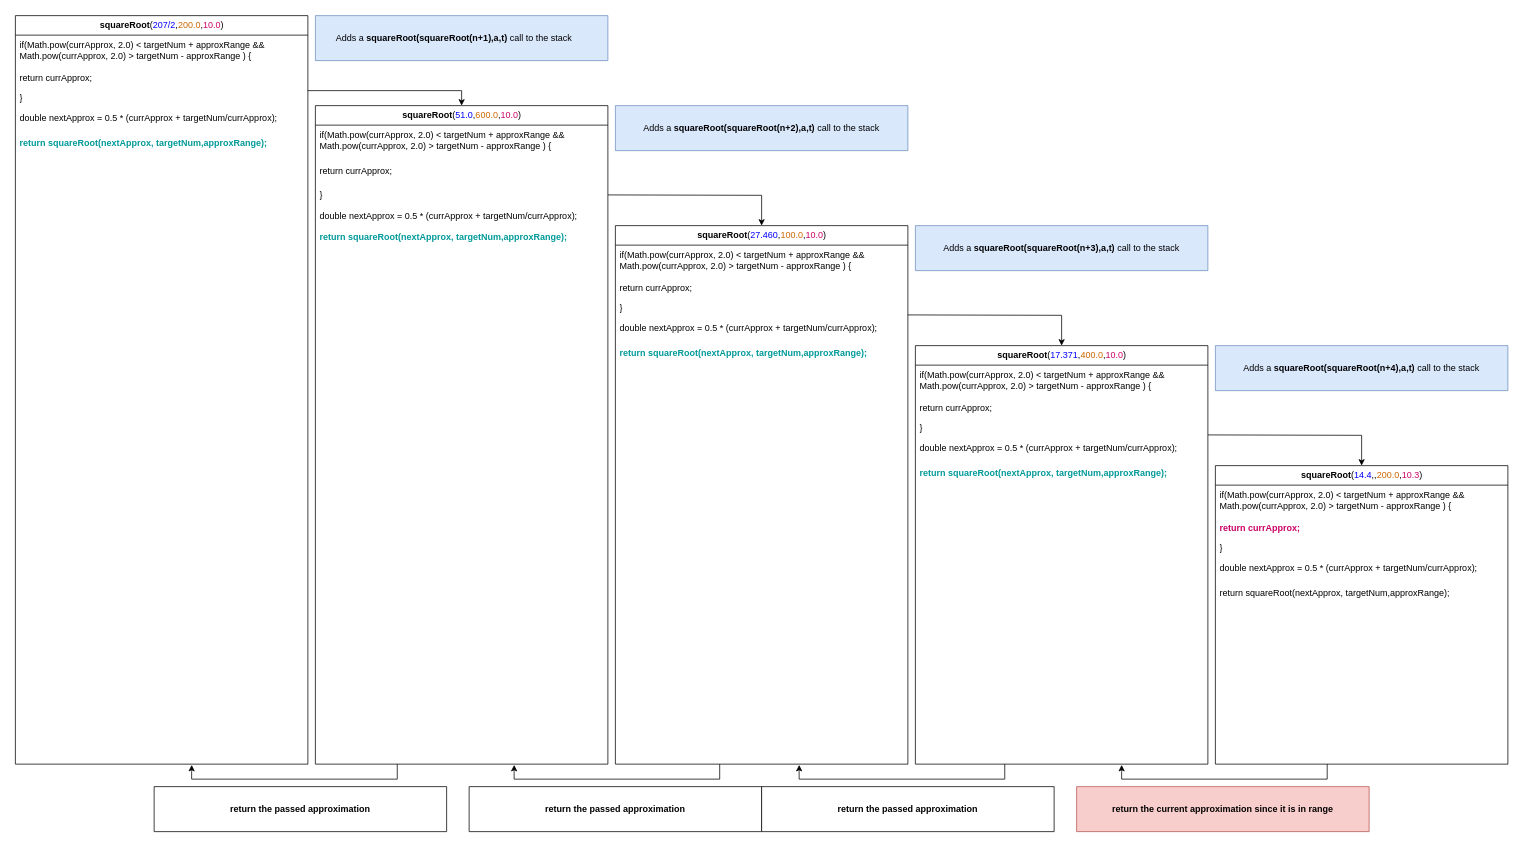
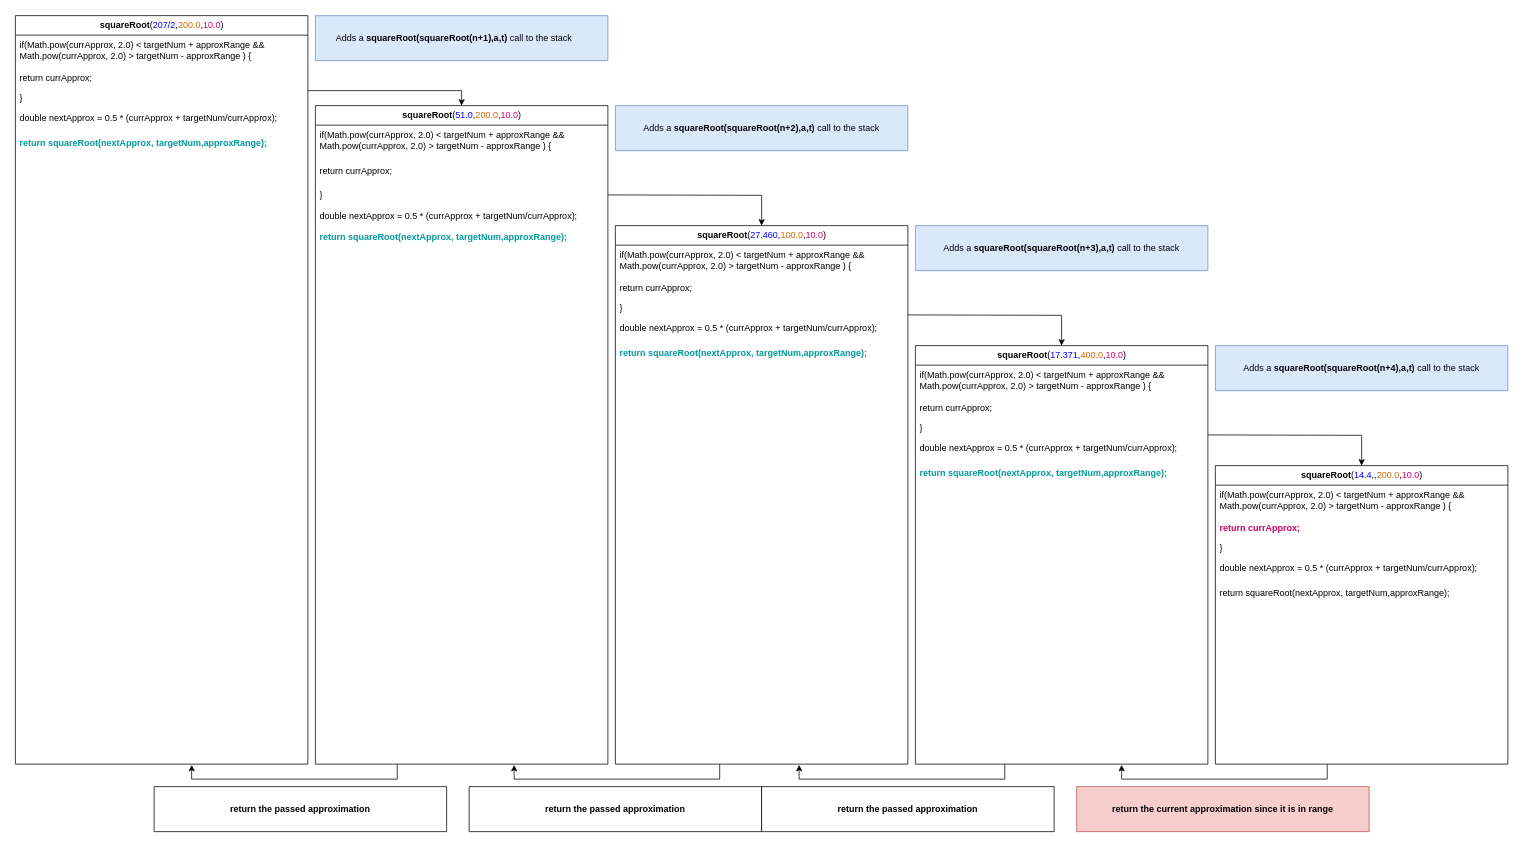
(462, 115) -> (462, 115)
(1362, 475) -> (1362, 475)
